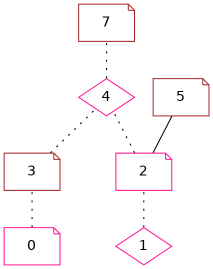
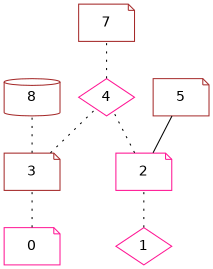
none -> (32, 97)
